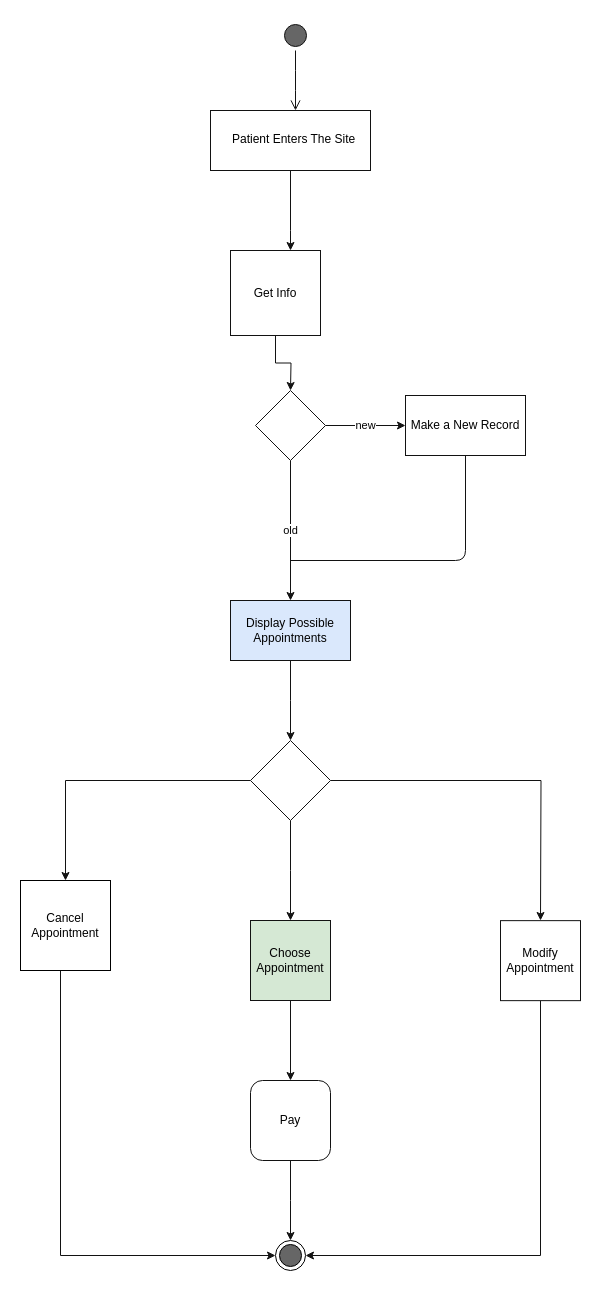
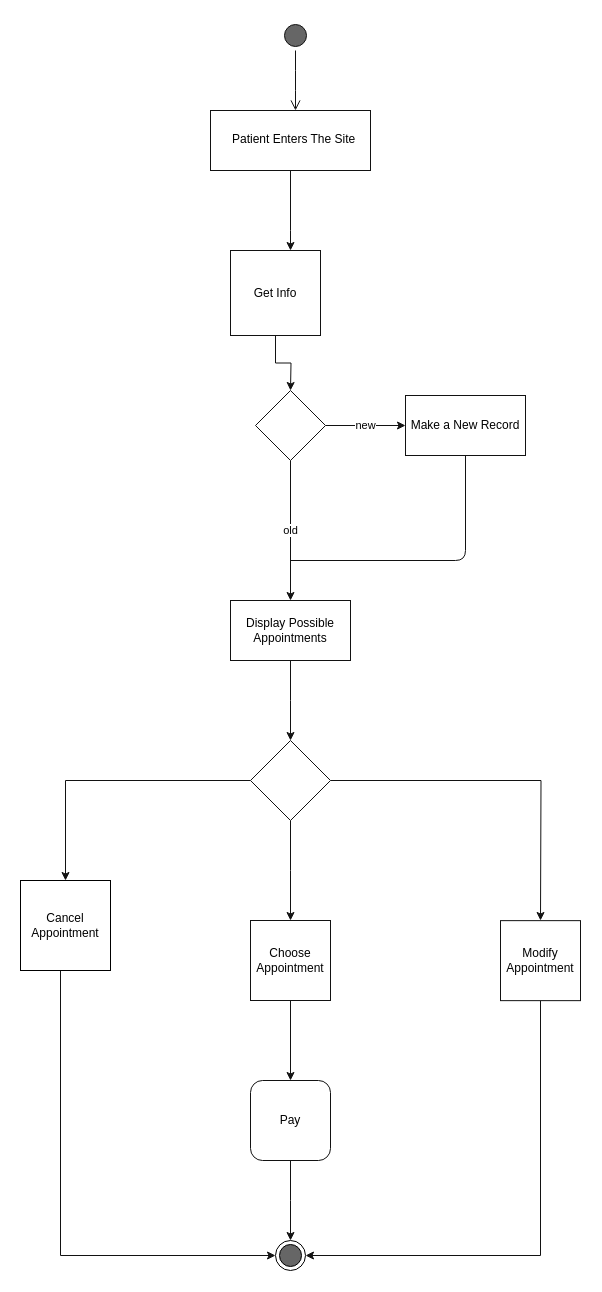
(291, 631) -> (291, 631)
(291, 961) -> (291, 961)
